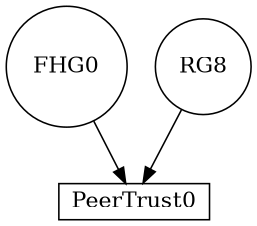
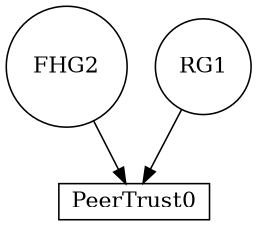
(67, 67) -> (67, 67)
(203, 67) -> (203, 67)
